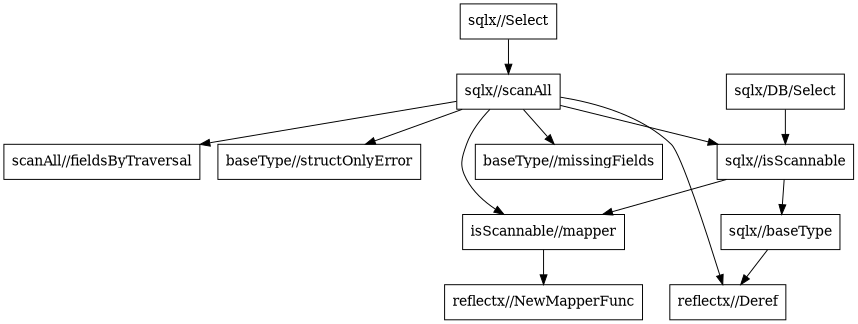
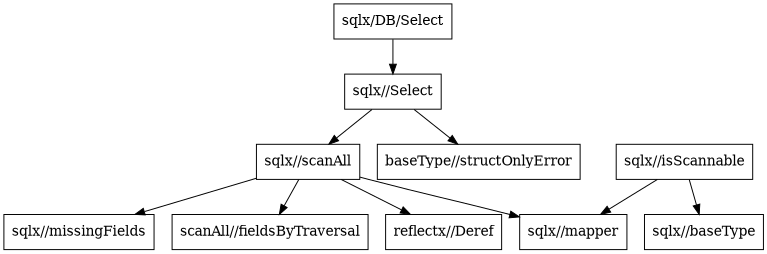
(623, 121) -> none
(785, 122) -> (393, 52)
(418, 125) -> (432, 124)
(569, 162) -> (79, 232)
(544, 232) -> (573, 232)
(757, 263) -> none
(544, 302) -> none
